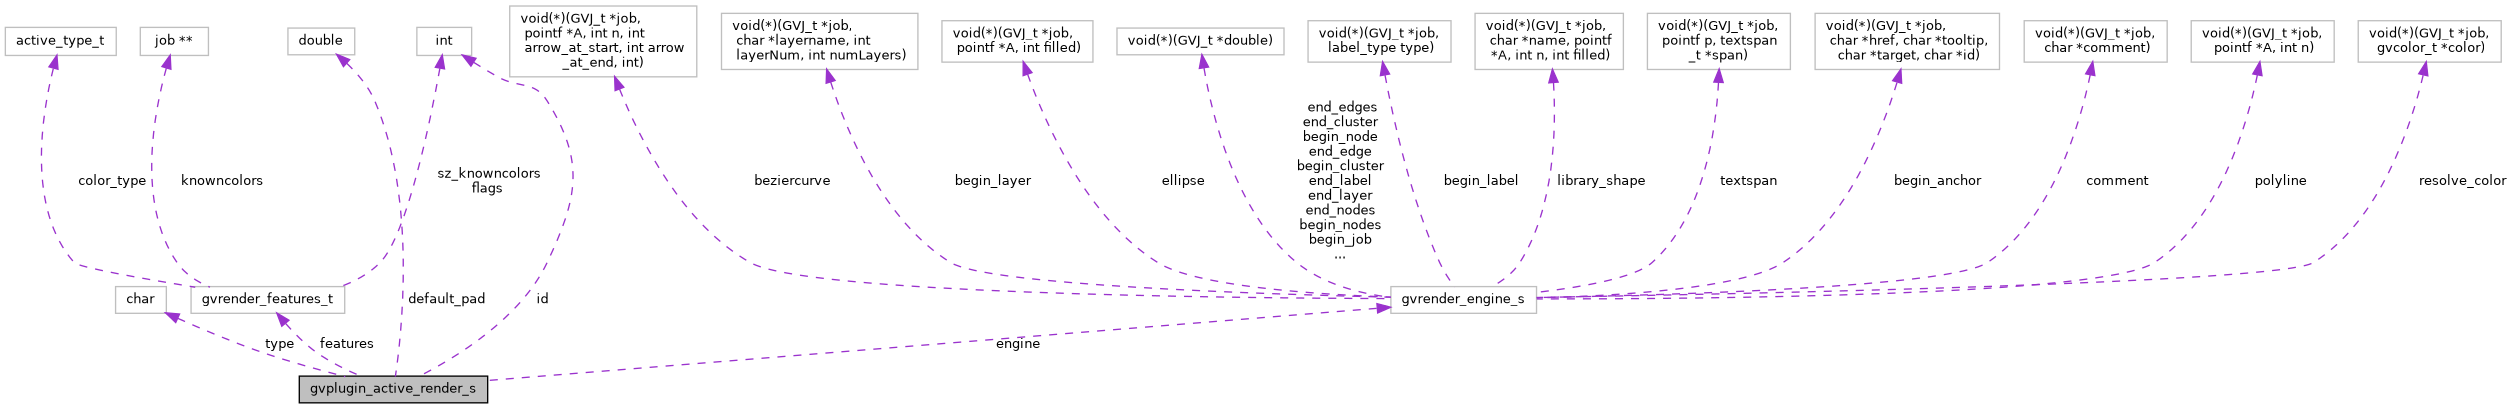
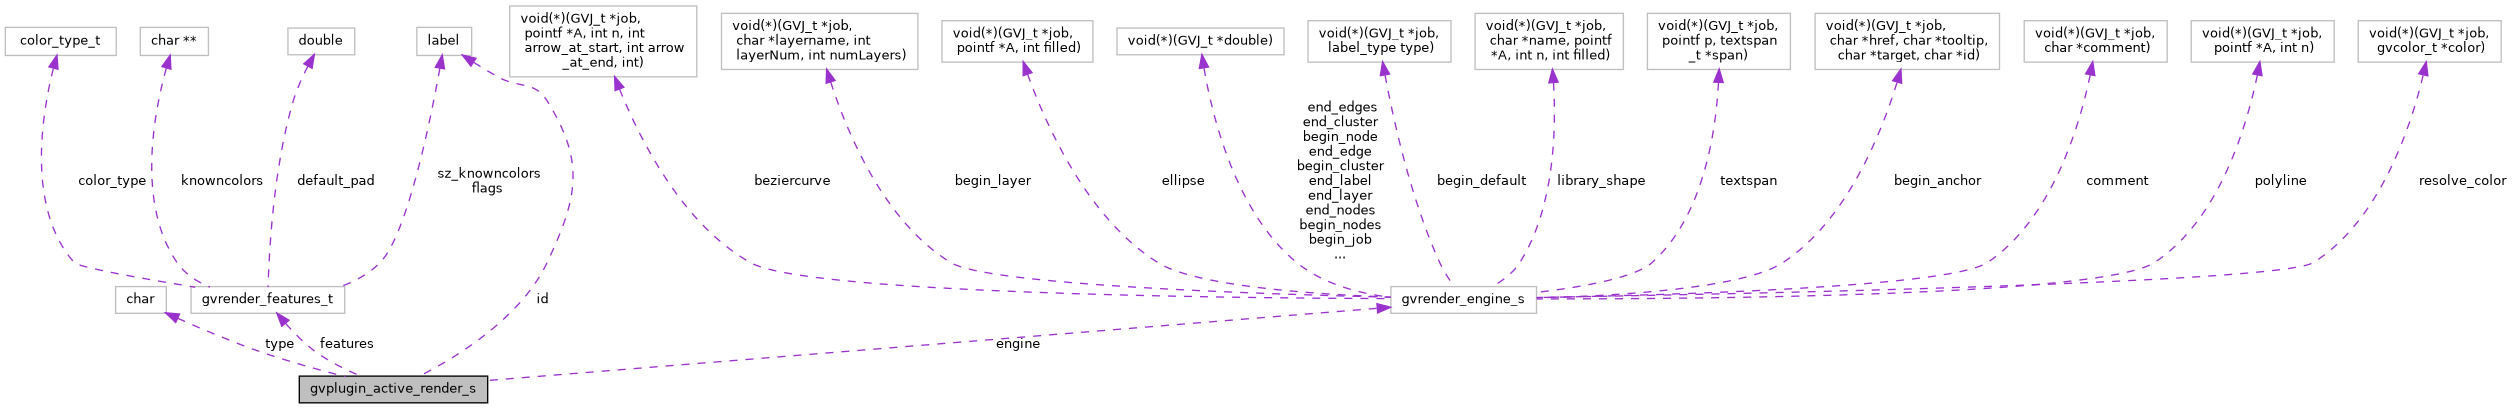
(61, 41) -> (61, 41)
(174, 41) -> (174, 41)
(444, 41) -> (444, 41)
(1480, 182) -> (1480, 182)
(399, 197) -> (278, 175)
